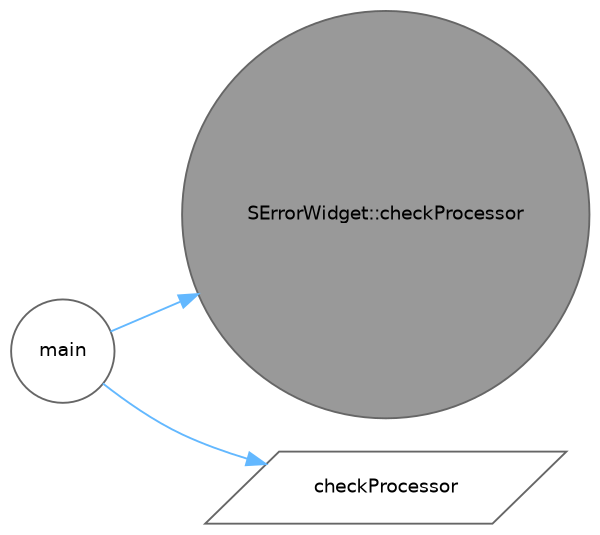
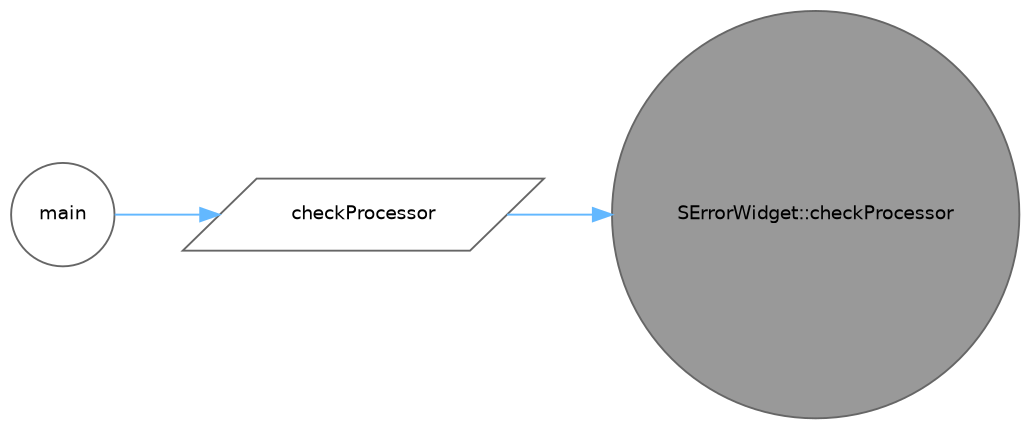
(145, 317) -> (550, 215)
